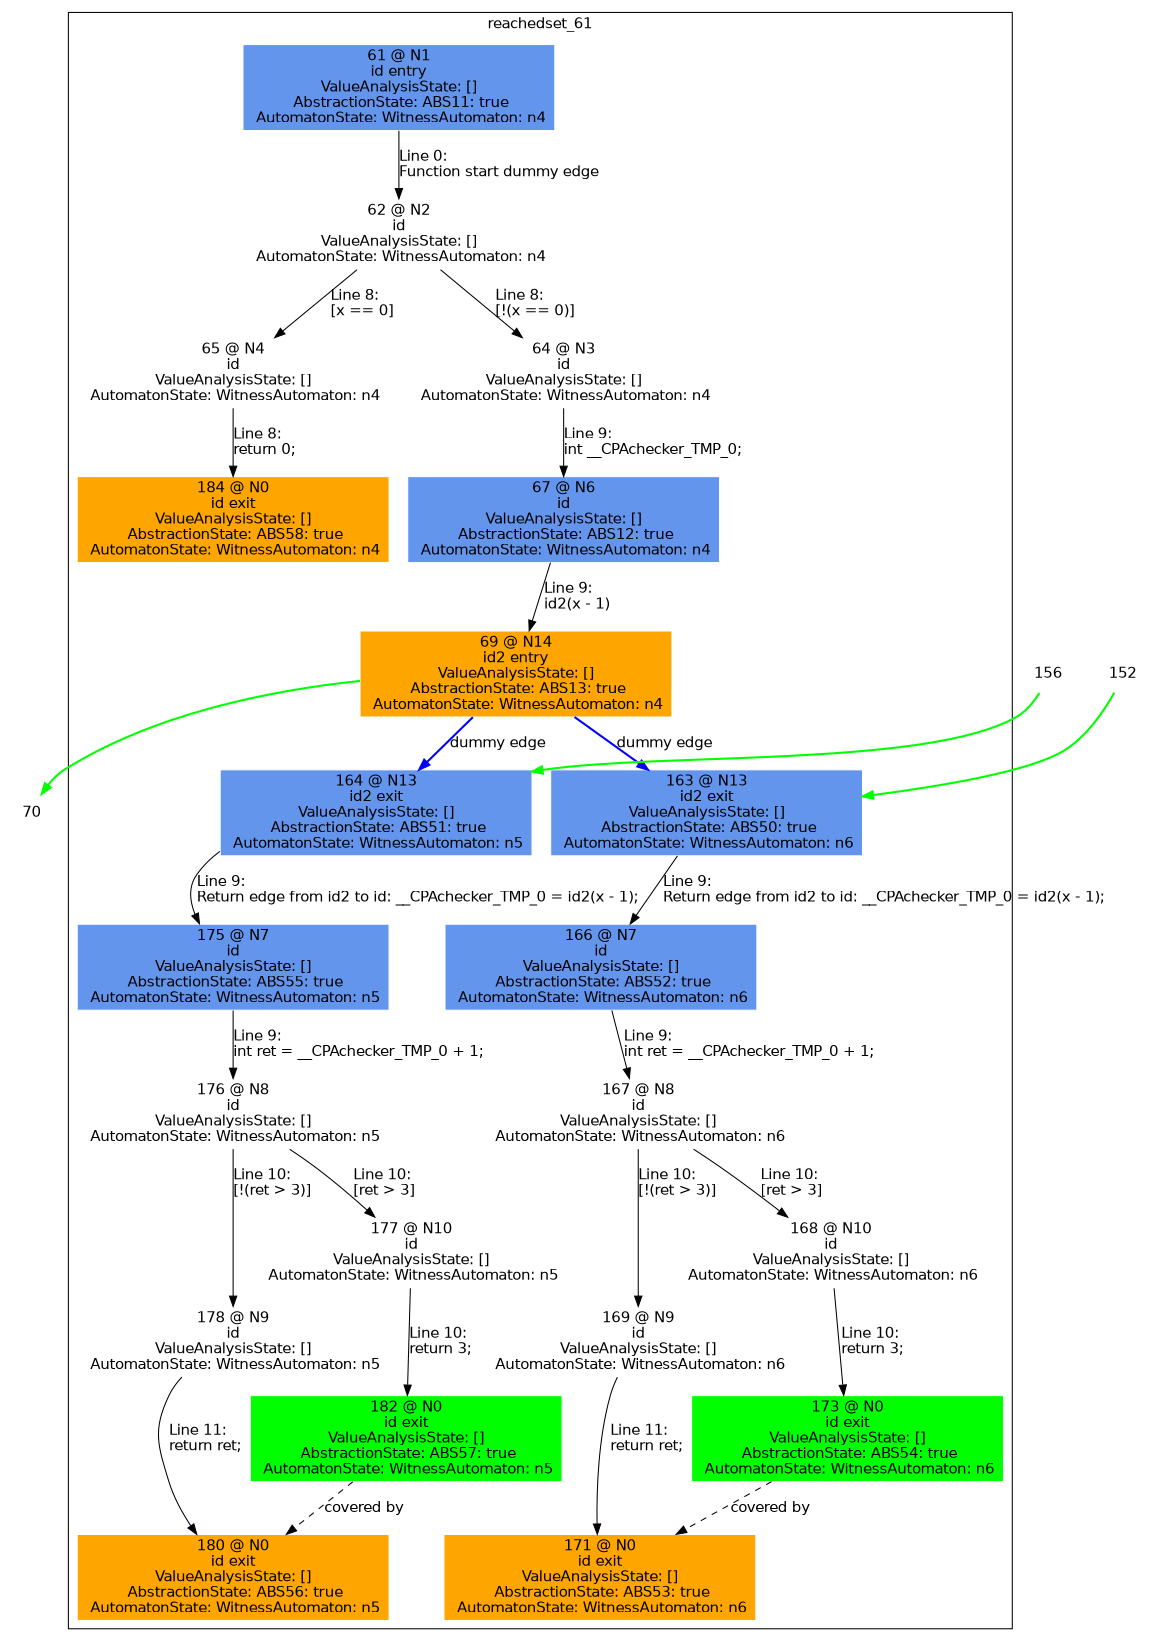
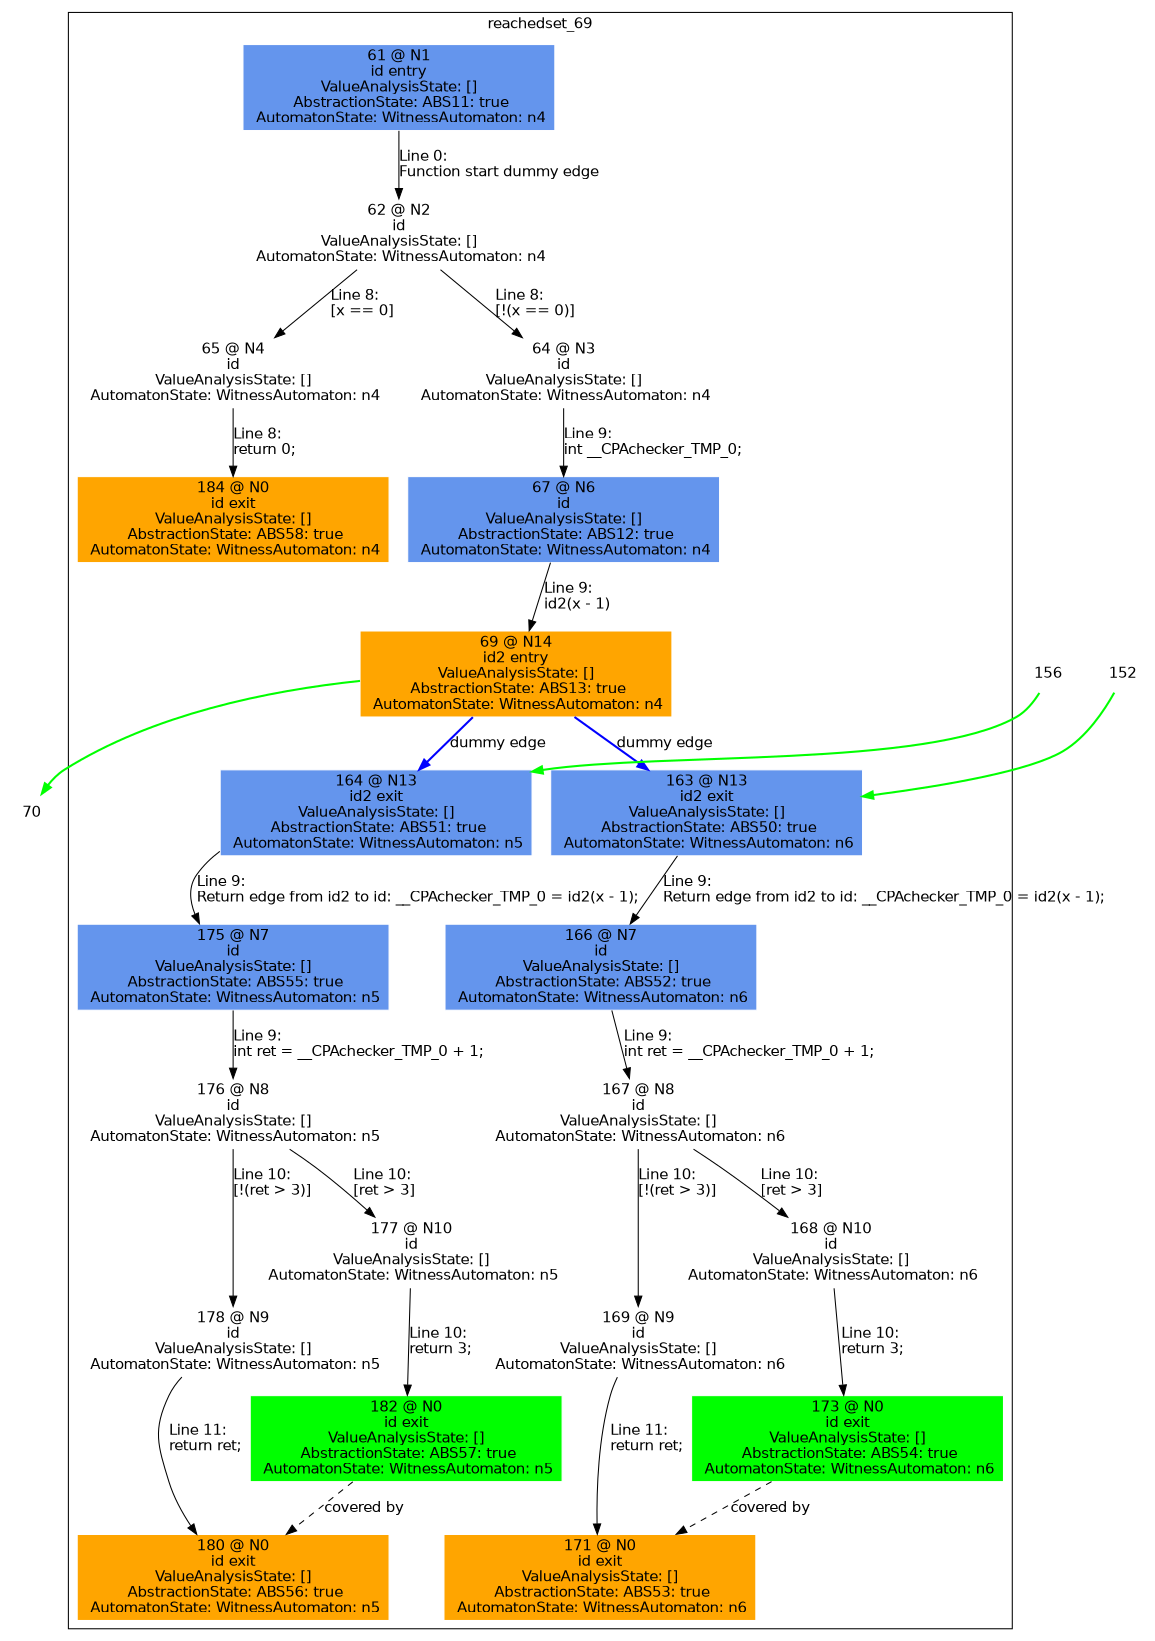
(540, 24) -> (540, 24)
